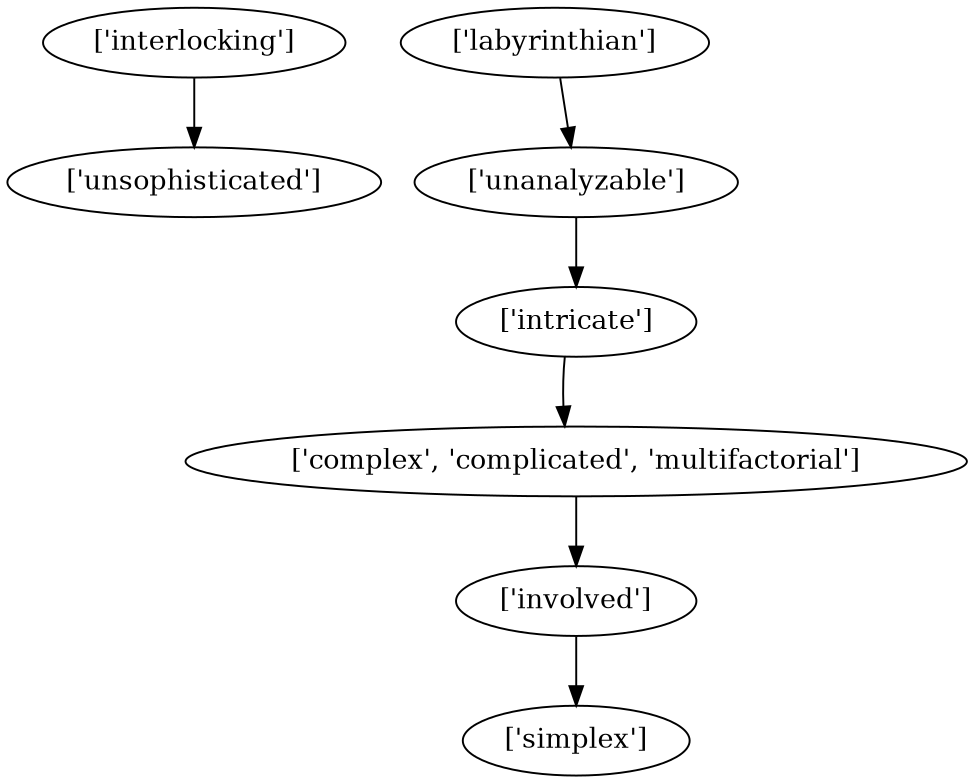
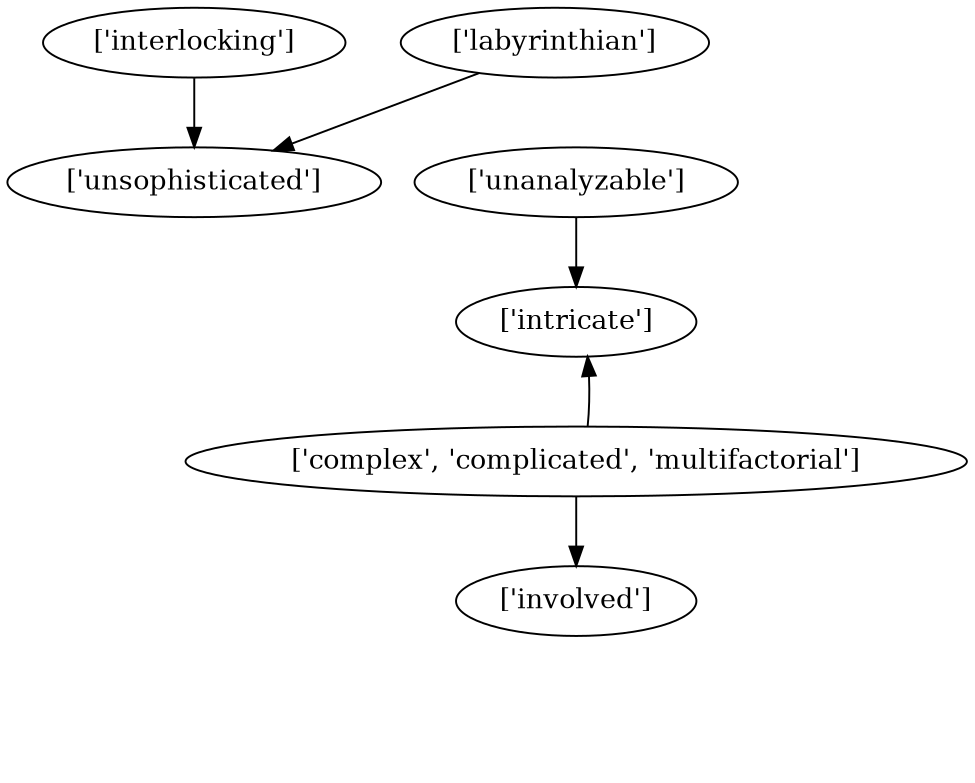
(564, 103) -> (386, 108)
(563, 382) -> (589, 401)
(576, 741) -> none
